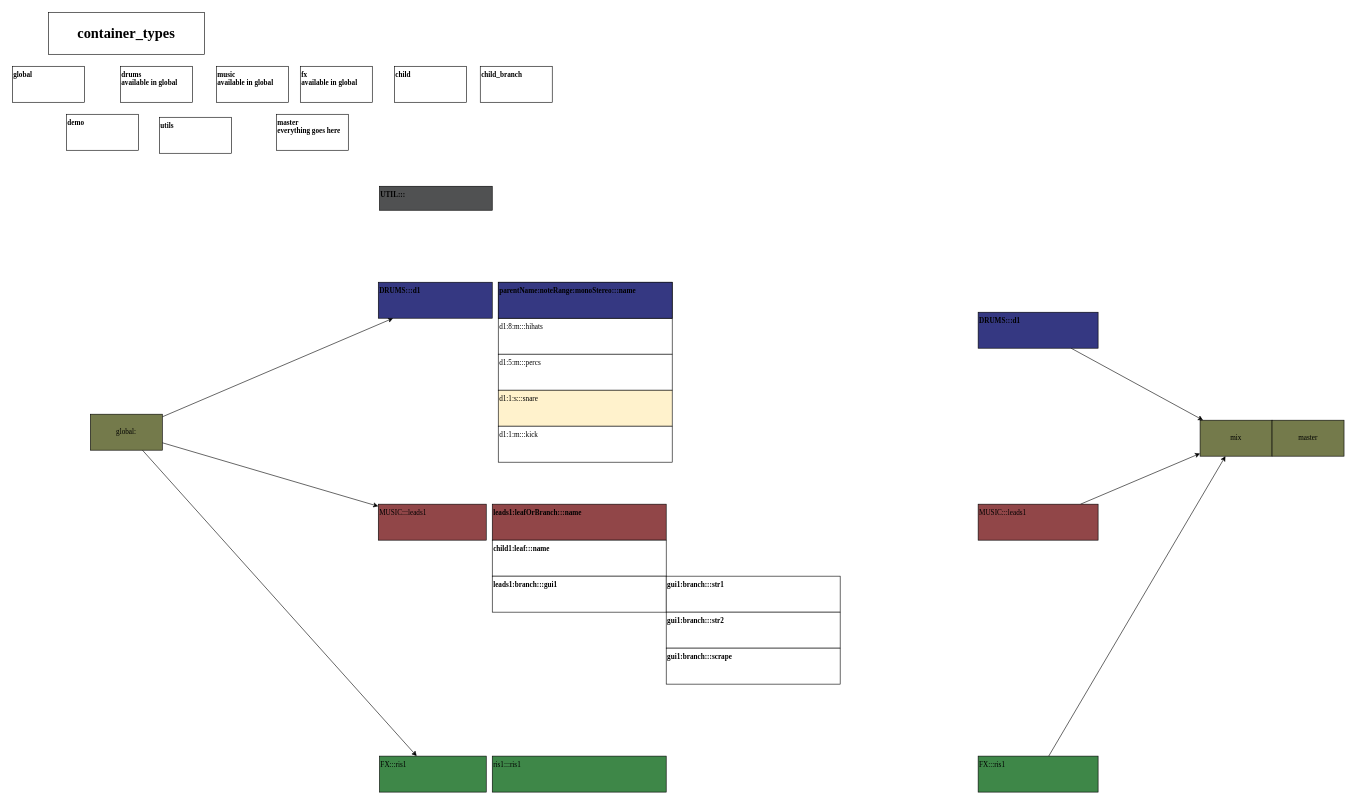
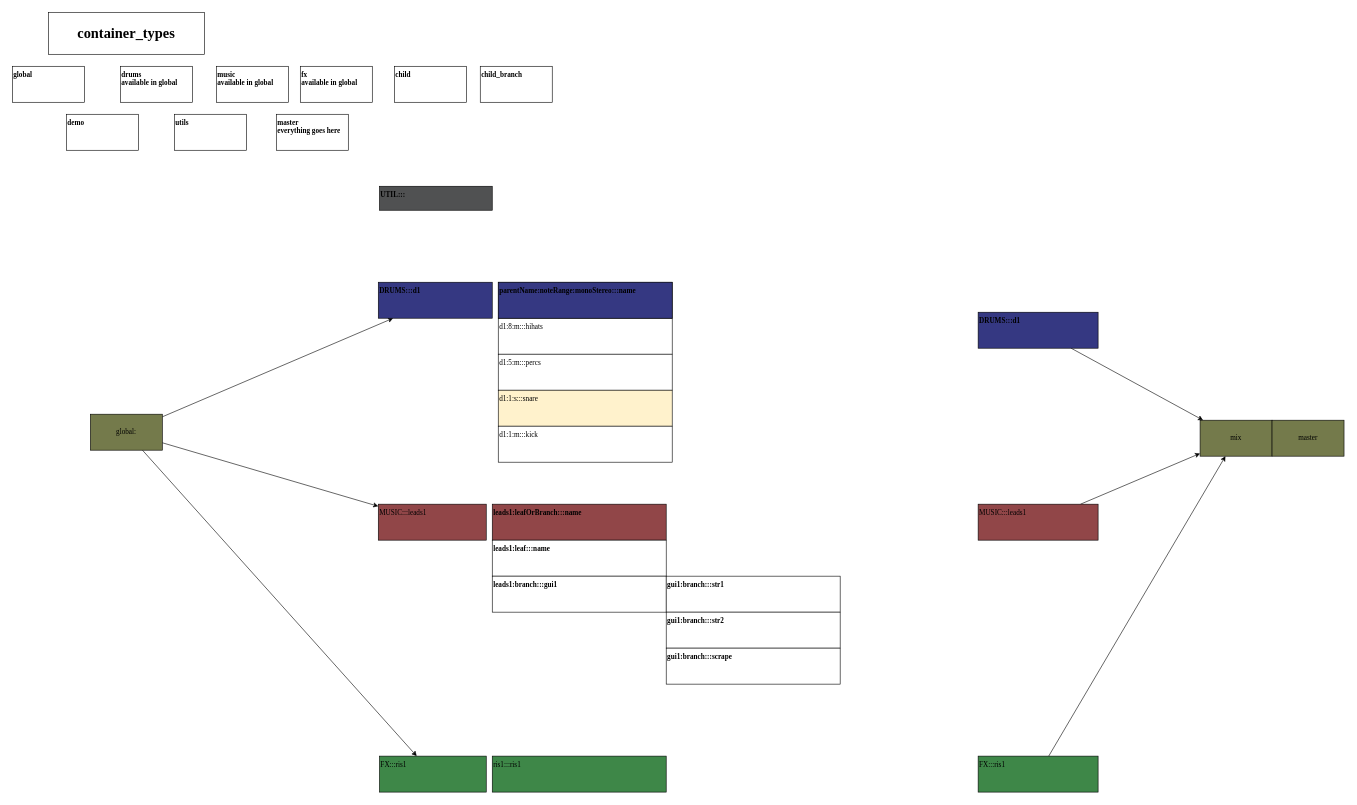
(195, 135) -> (210, 132)
(523, 549) -> (524, 549)
